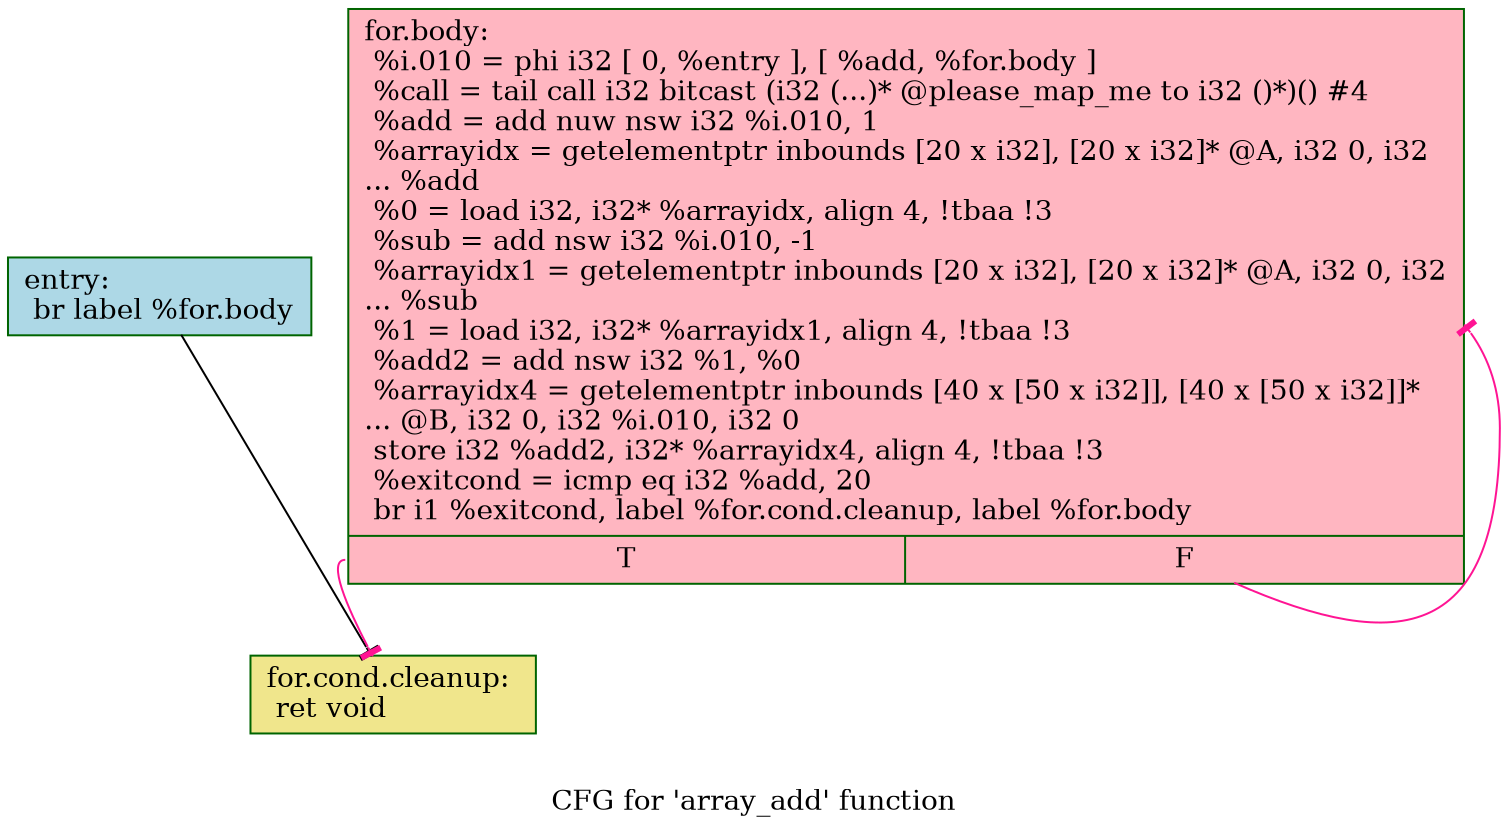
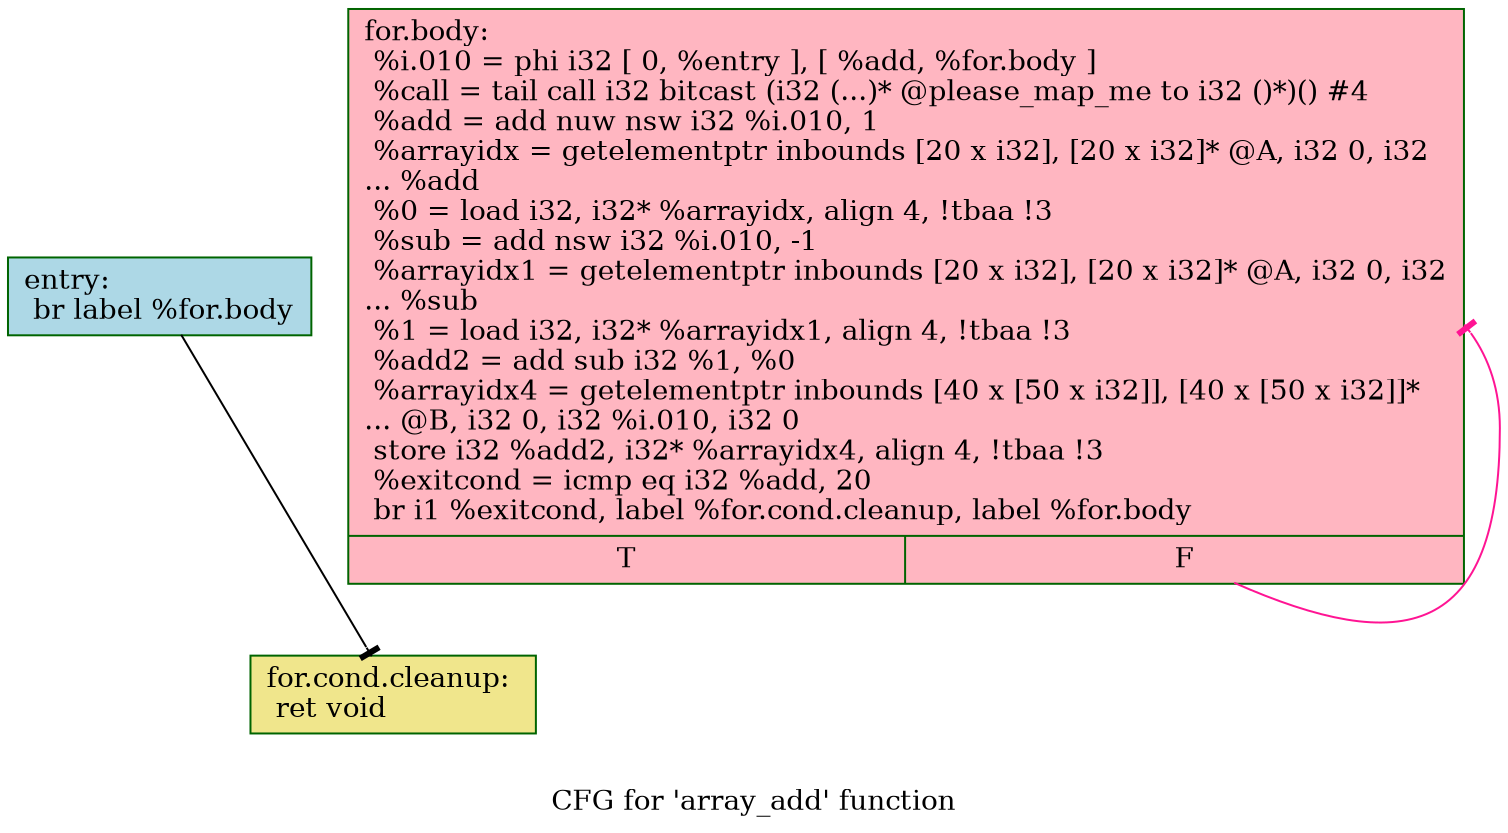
(584, 361) -> (581, 361)
(347, 603) -> none
